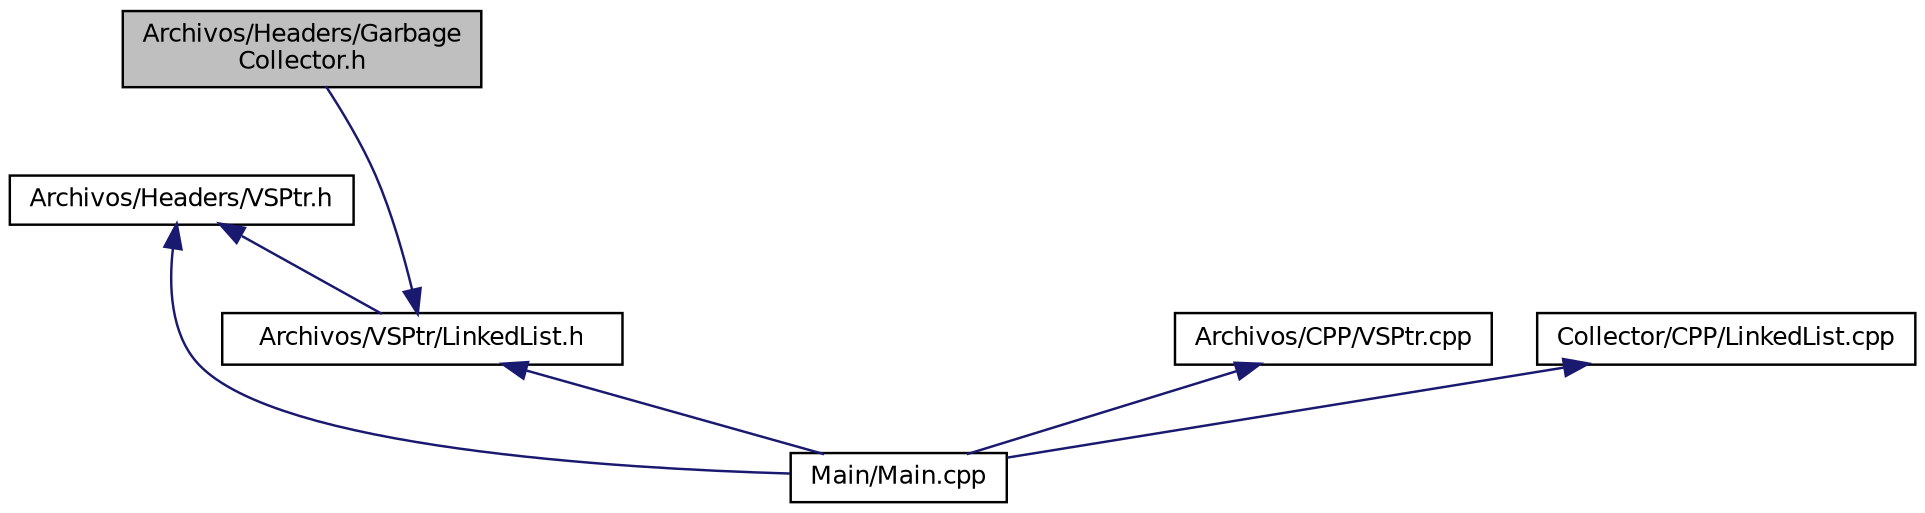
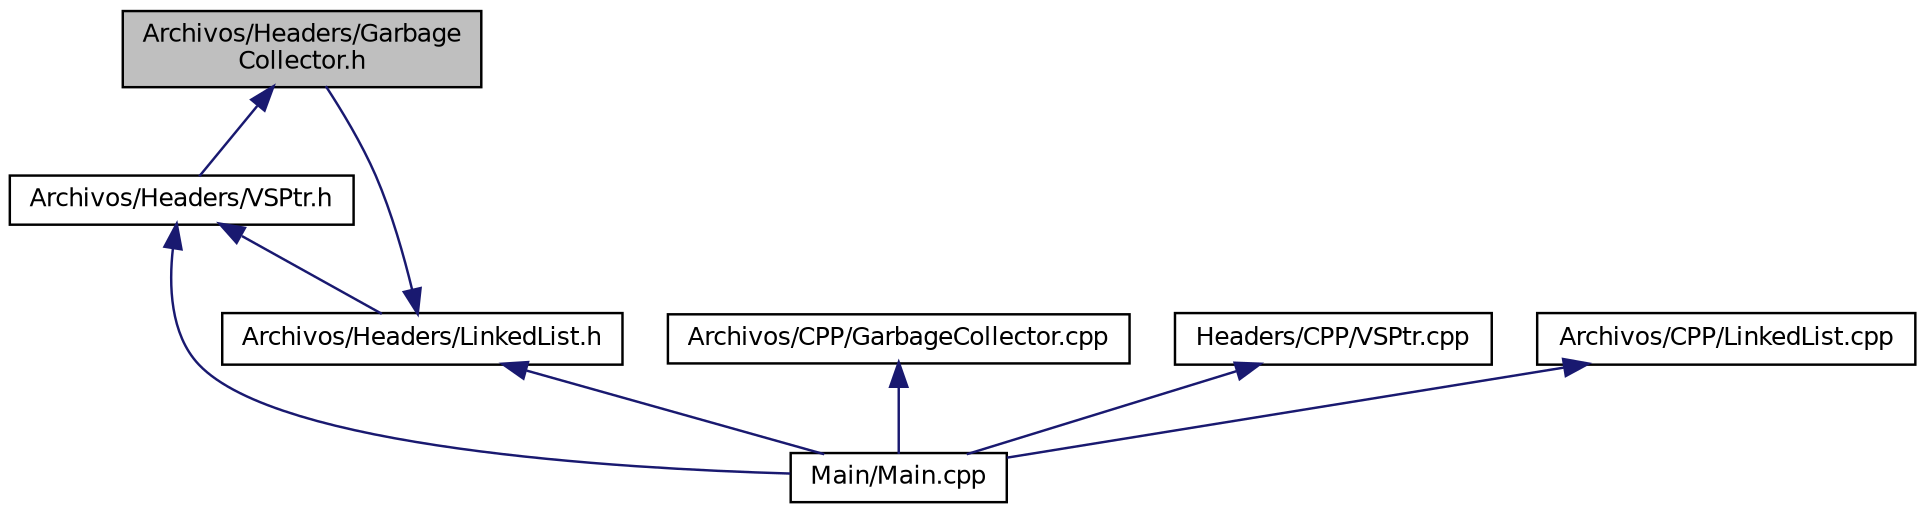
none -> (228, 141)
(422, 339) -> (422, 339)
none -> (899, 339)
(1333, 339) -> (1333, 339)
(1726, 339) -> (1726, 339)
